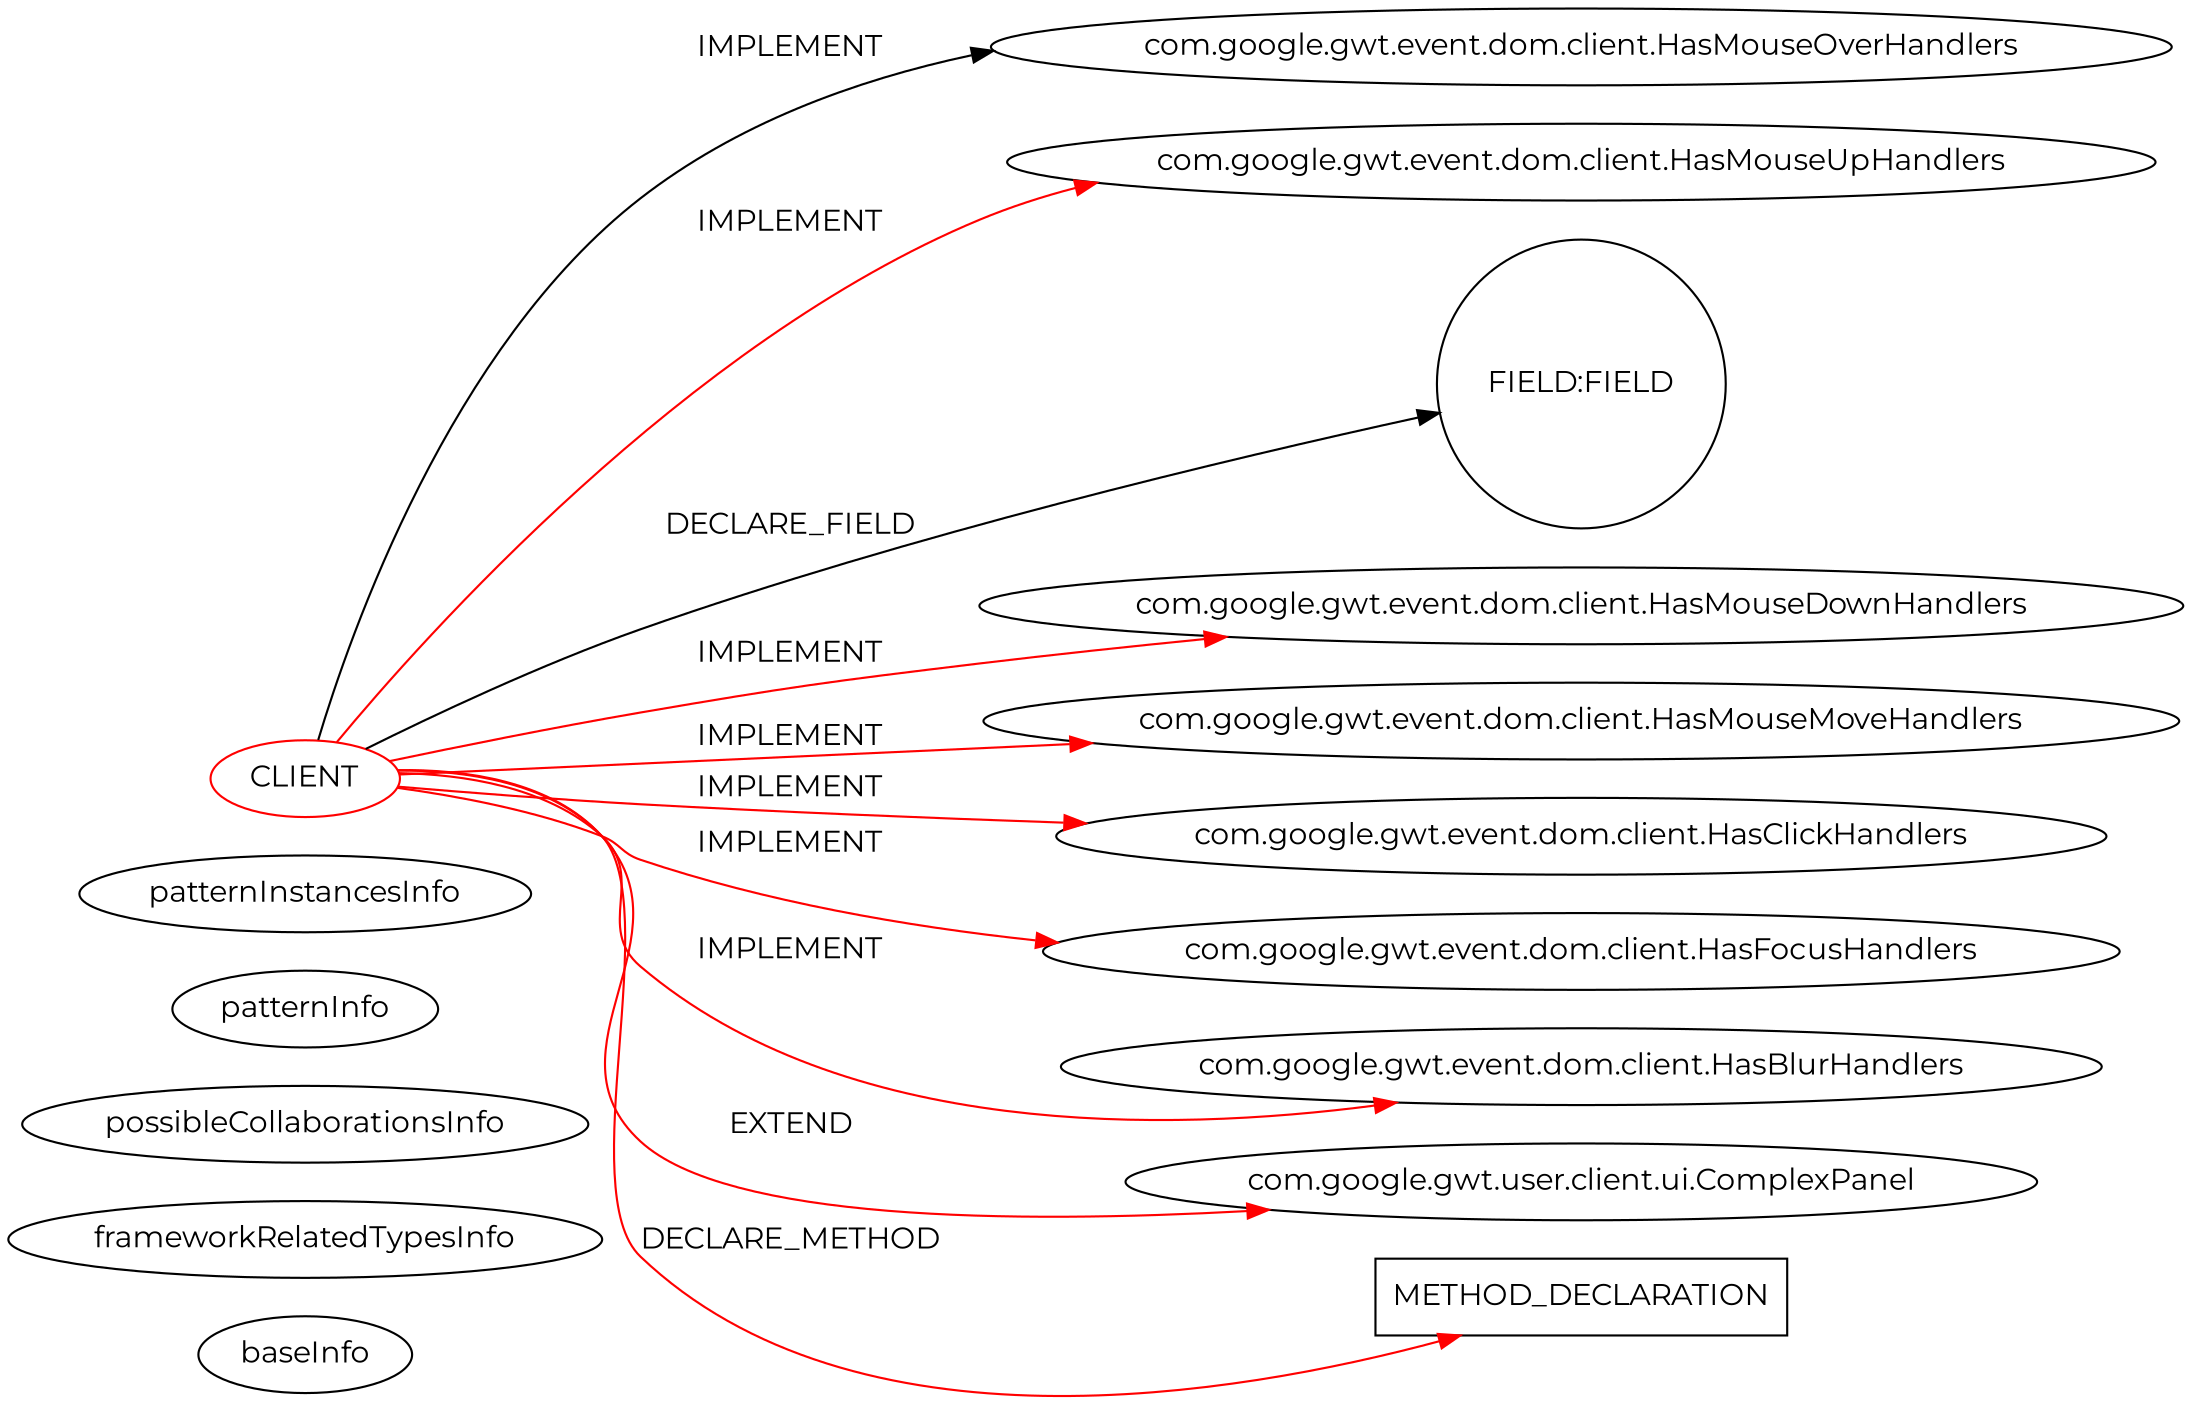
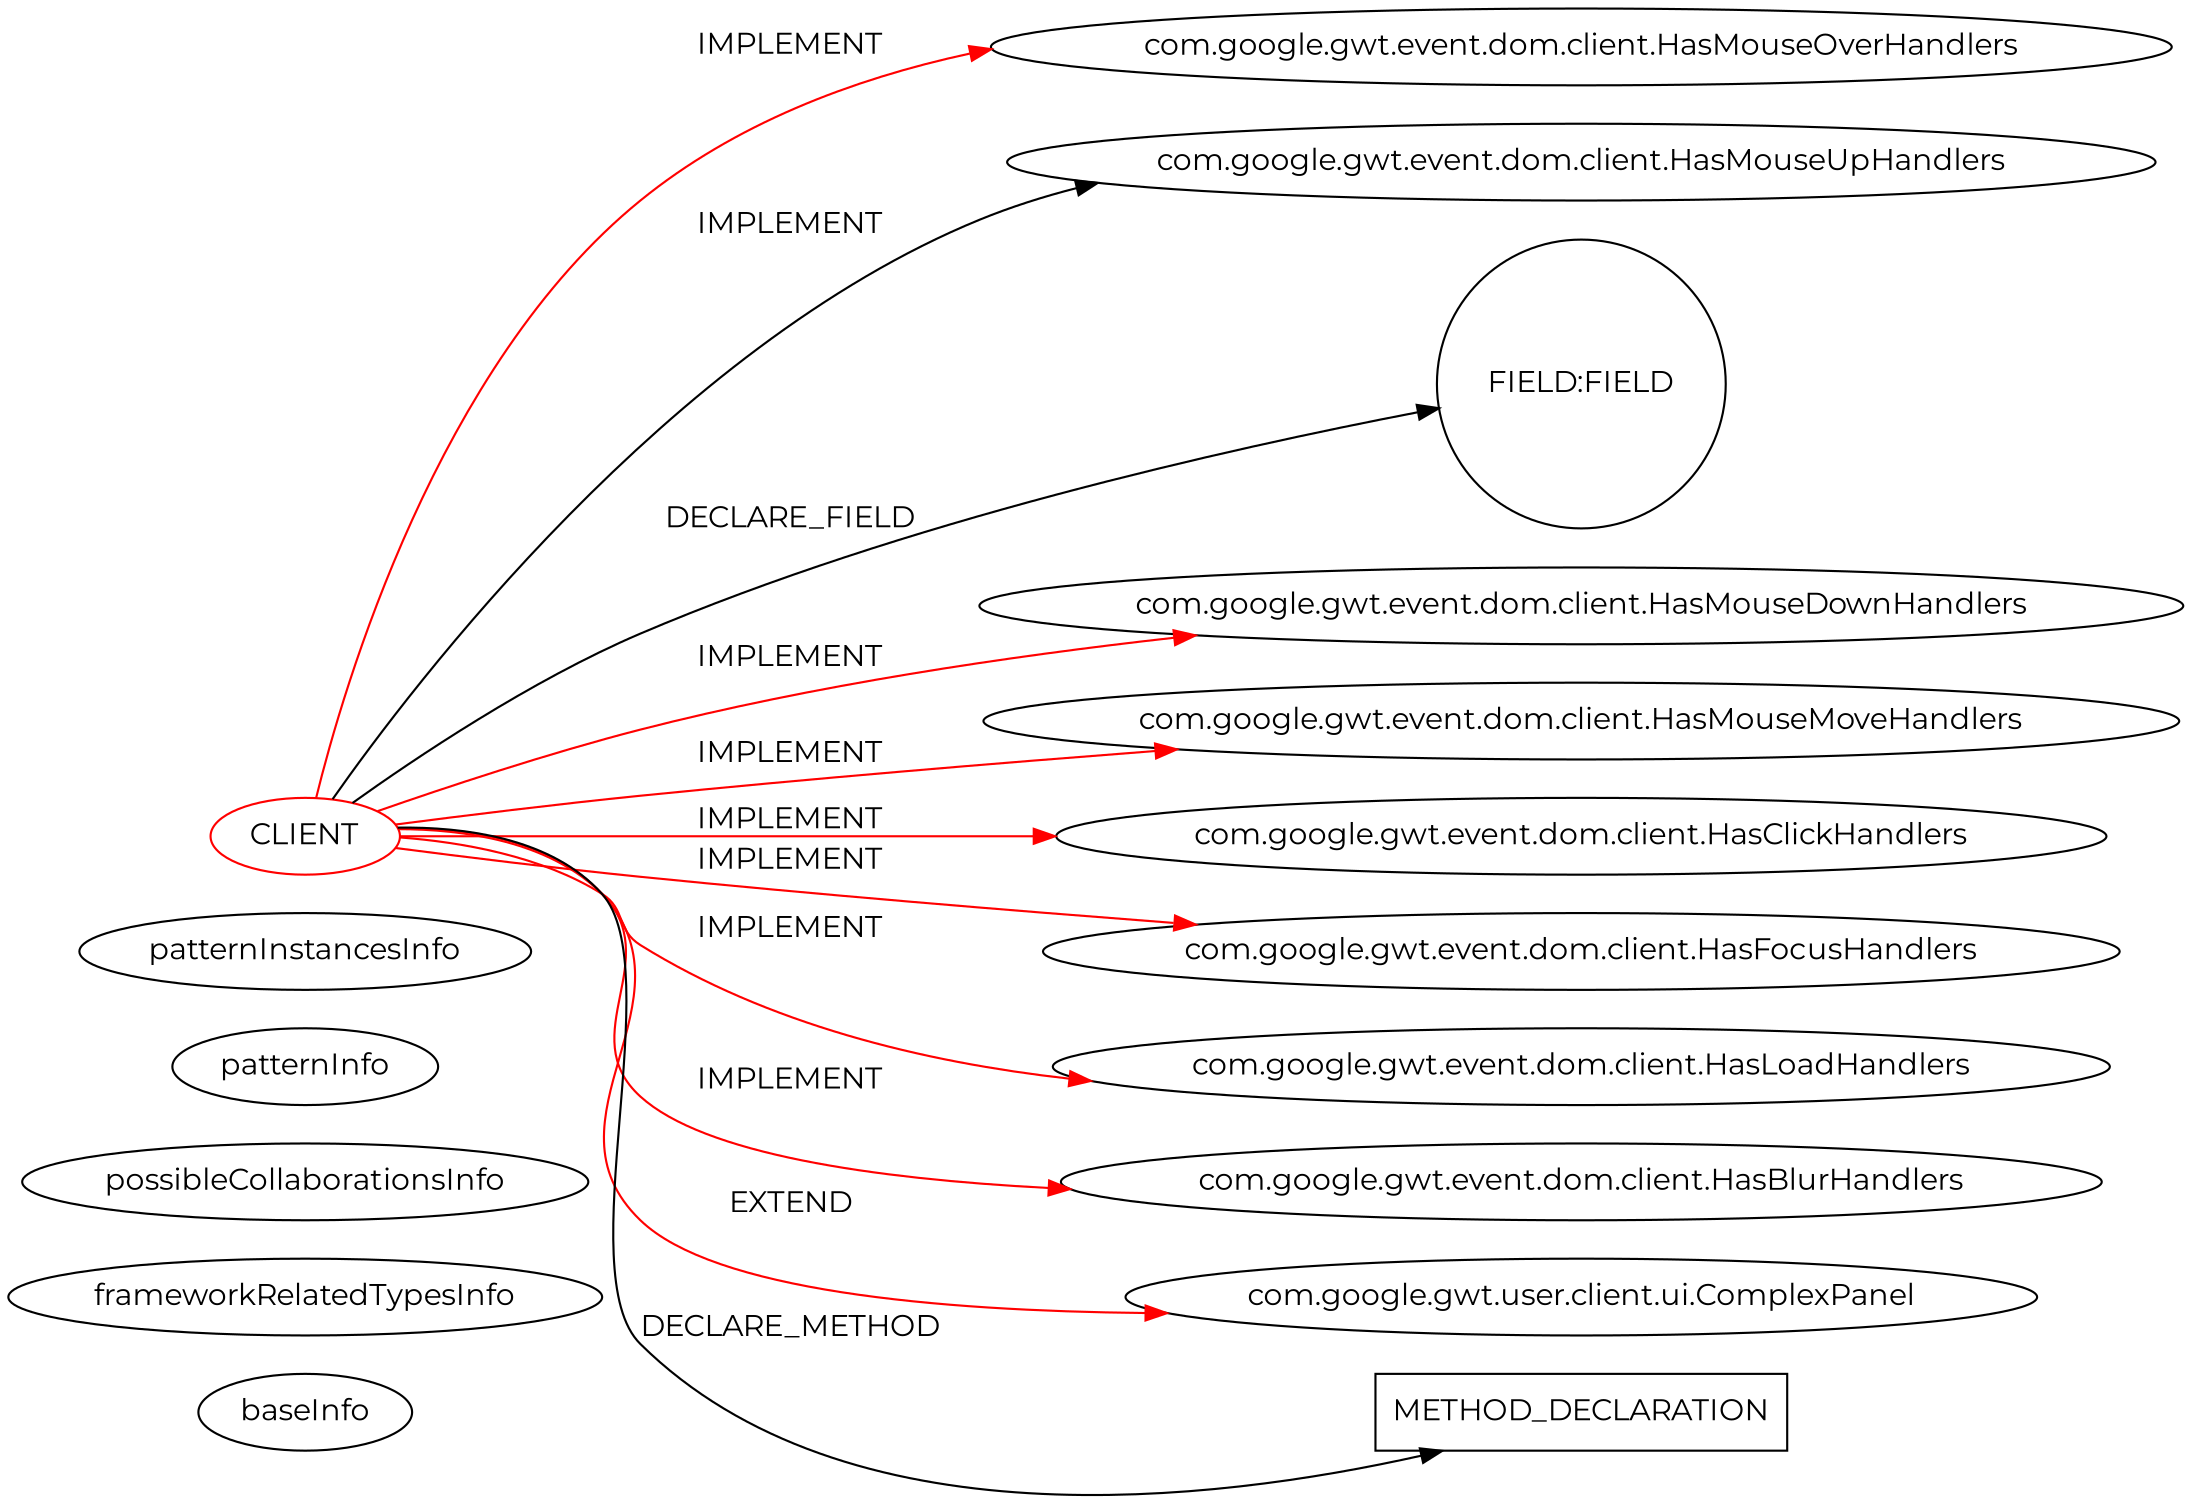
(543, 296) -> (530, 320)
(669, 412) -> (656, 432)
none -> (1581, 1067)
(715, 1312) -> (695, 1386)
